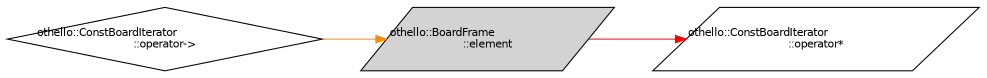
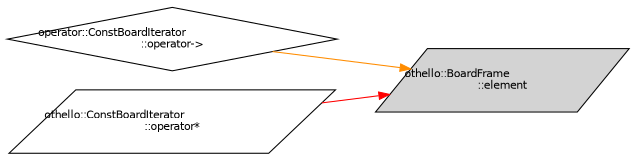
(165, 39) -> (172, 39)
(632, 39) -> (350, 99)
